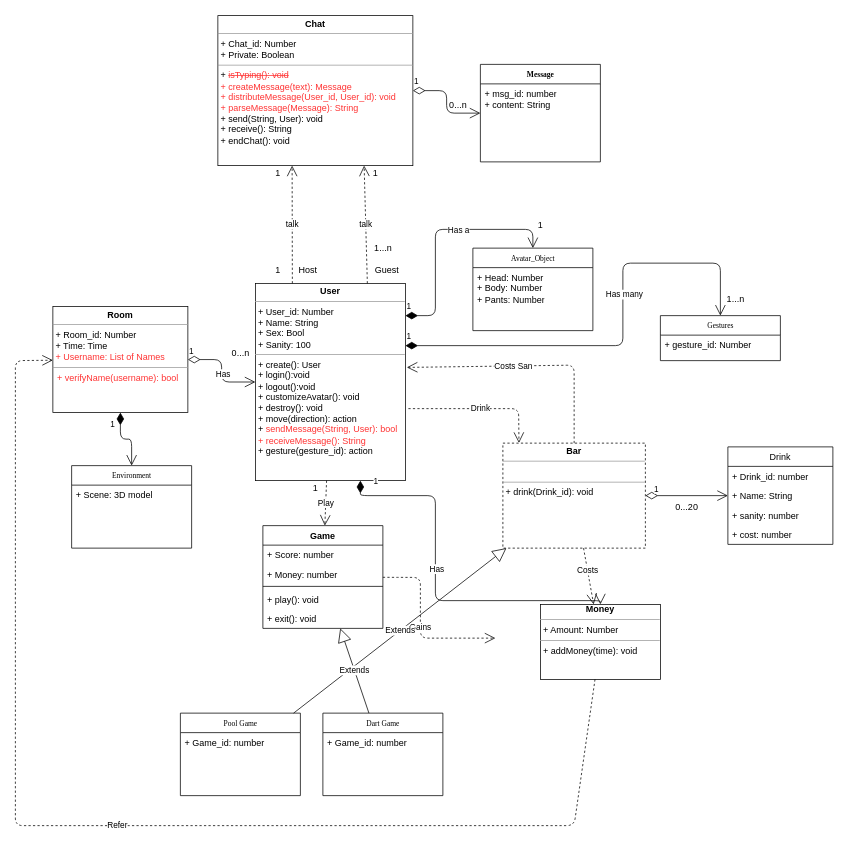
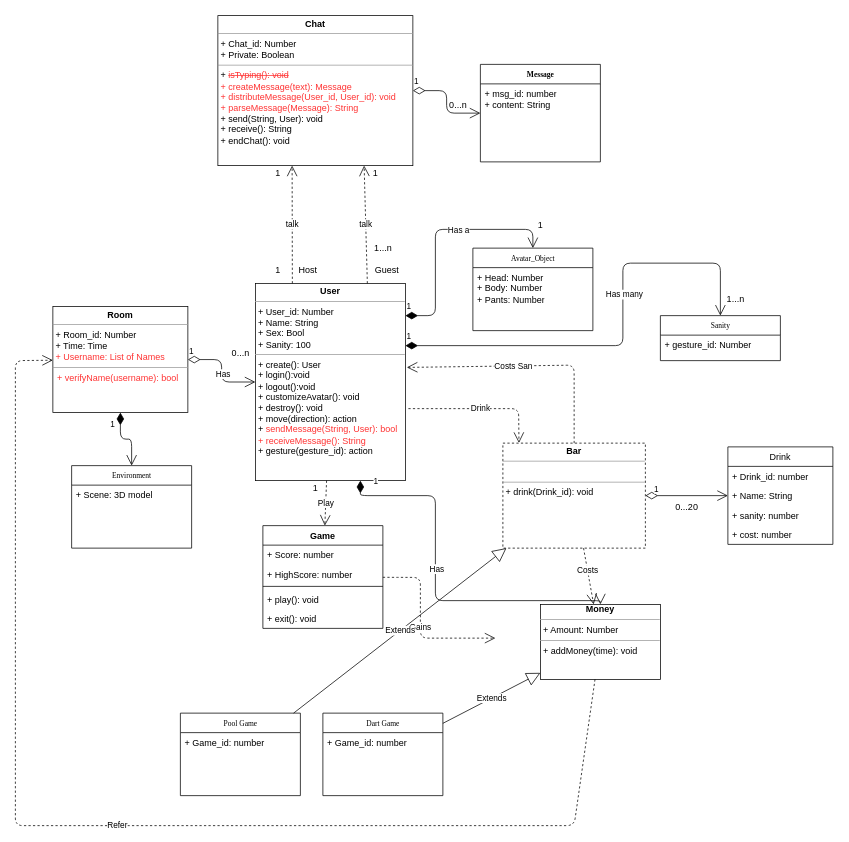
(721, 325) -> (721, 325)
(301, 575) -> (310, 575)
(356, 675) -> (486, 701)
